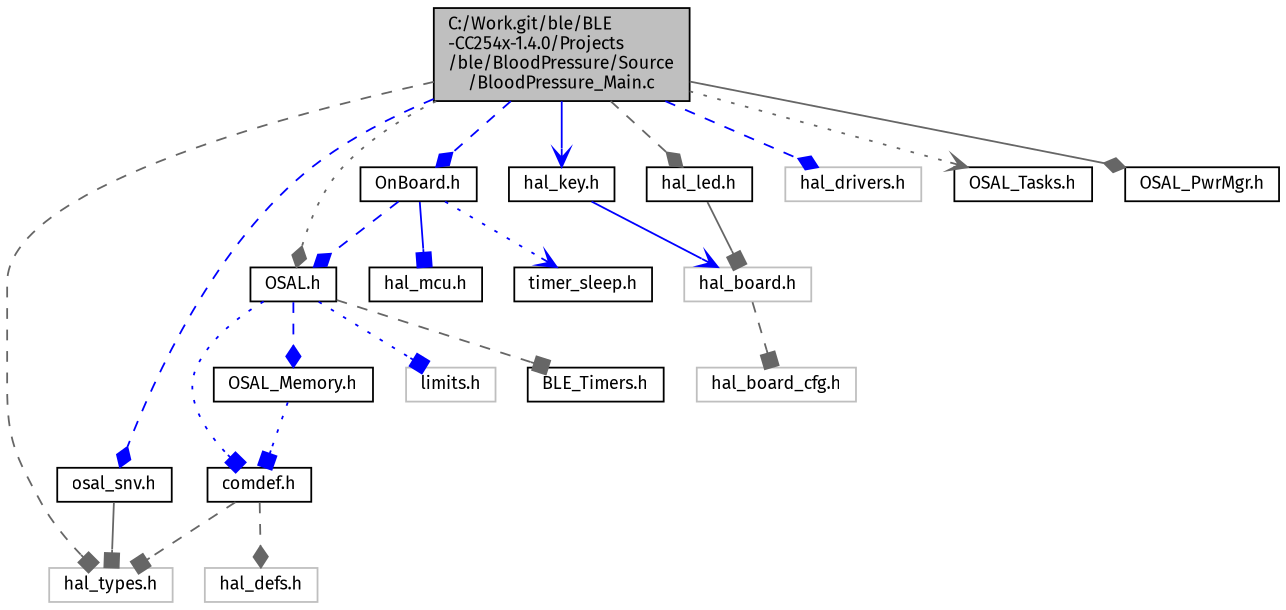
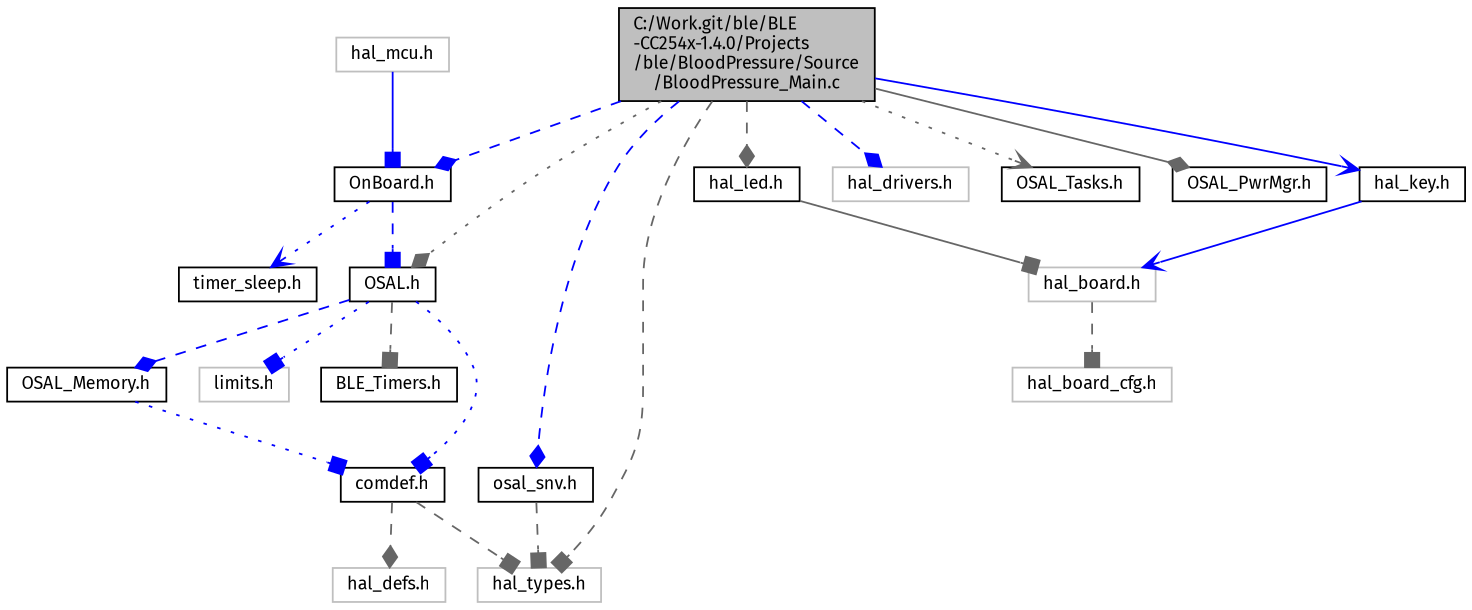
(422, 225) -> (393, 110)
(365, 228) -> (393, 225)
(426, 284) -> (393, 55)
(113, 526) -> (537, 526)
